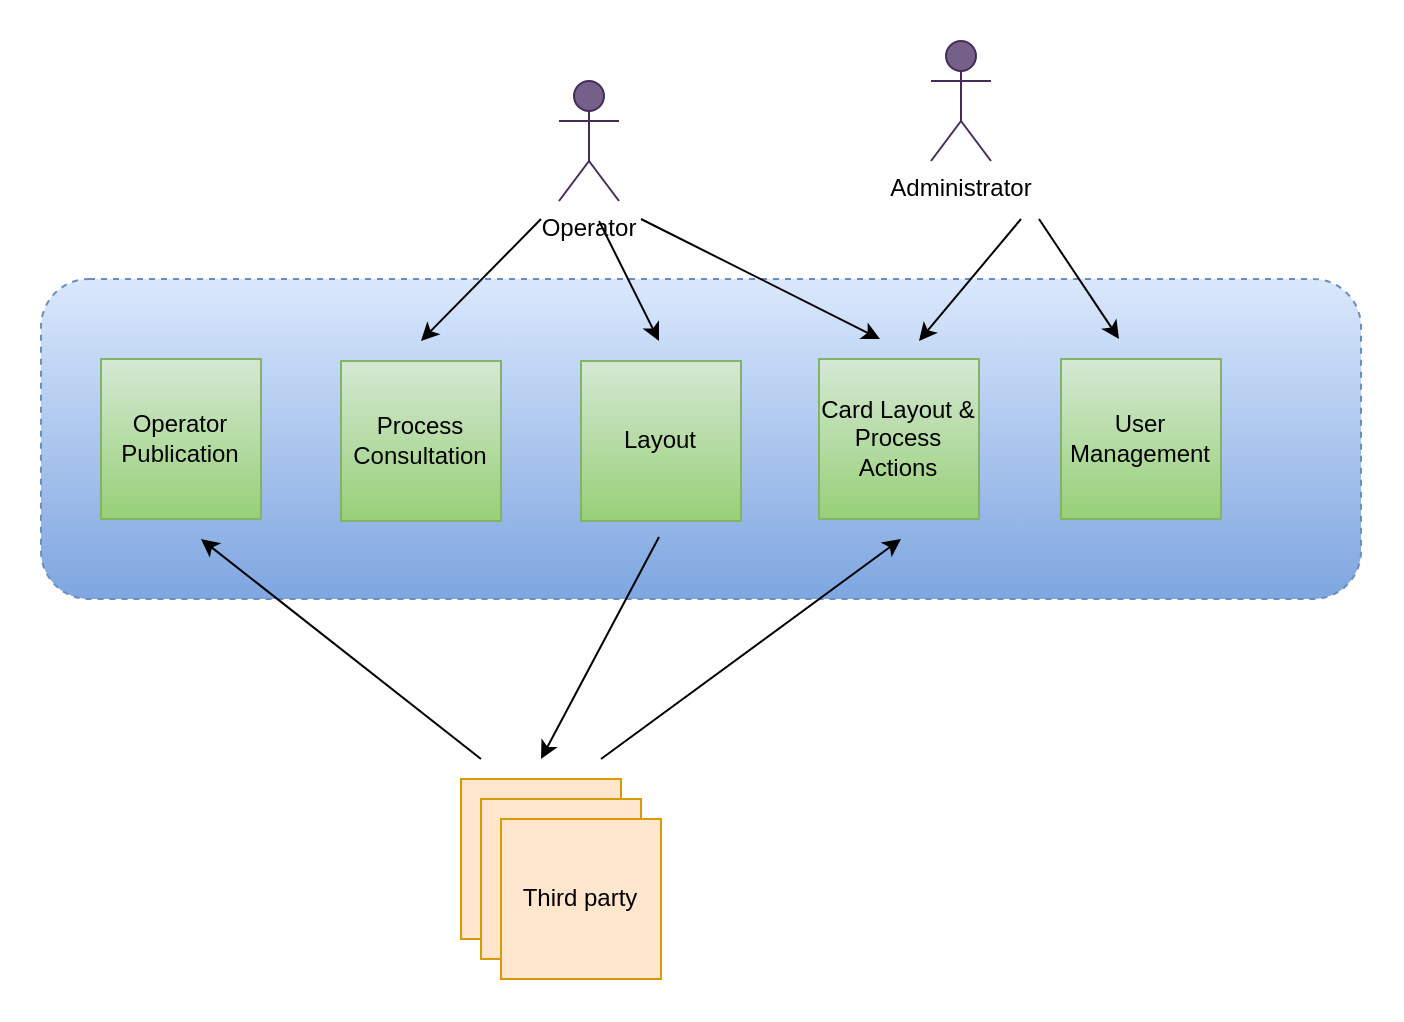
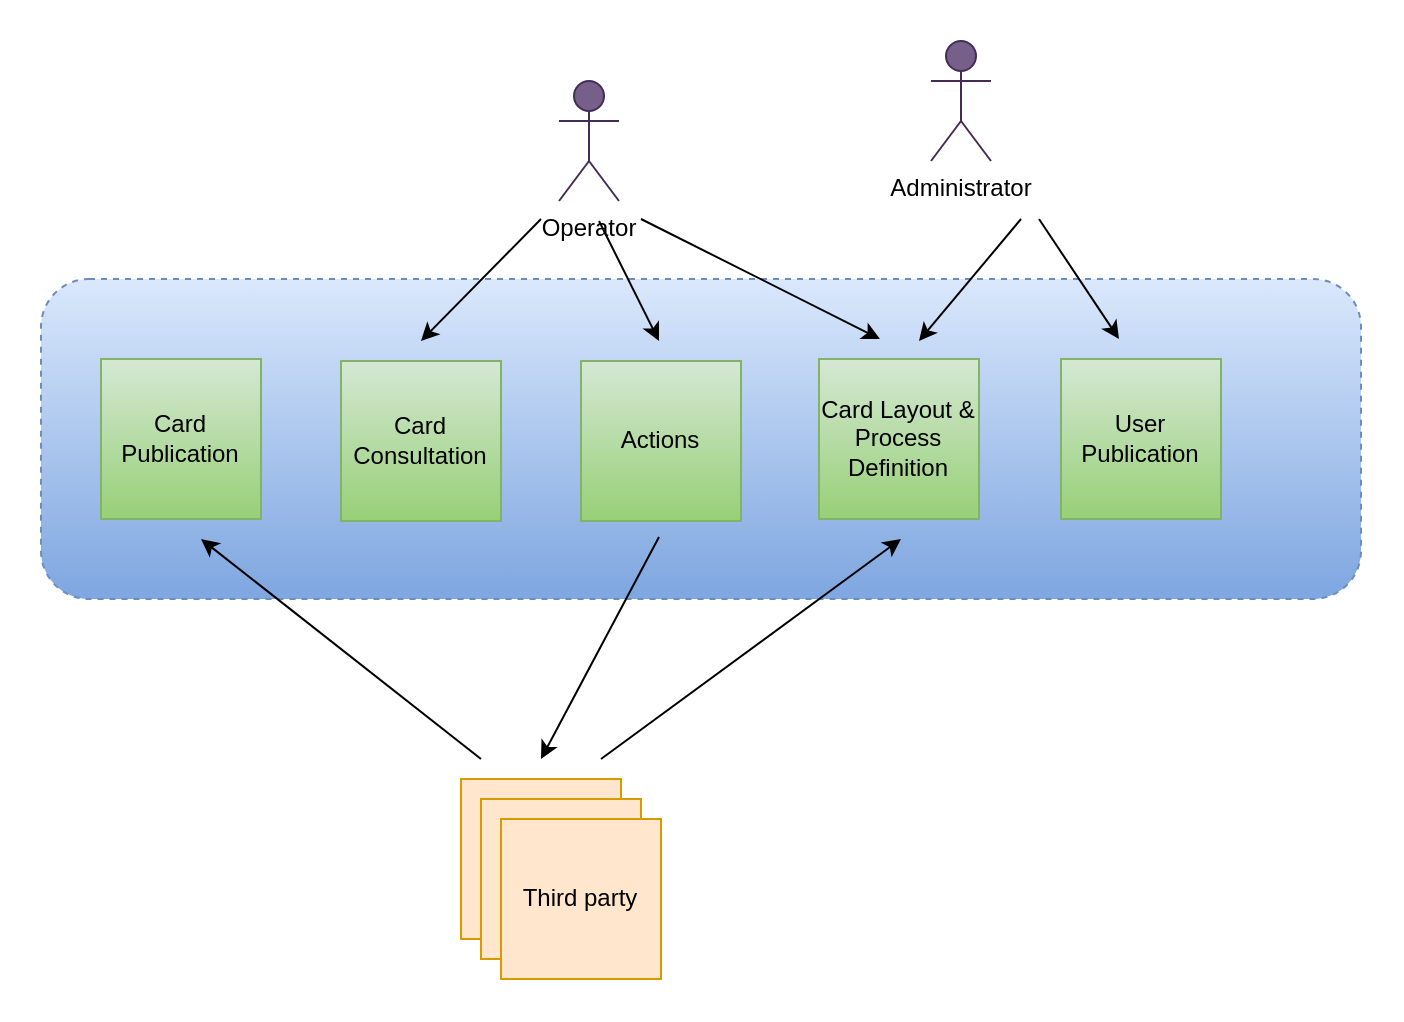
(181, 439) -> (181, 439)
(899, 439) -> (899, 439)
(1141, 439) -> (1141, 439)
(421, 441) -> (421, 441)
(661, 441) -> (661, 441)
